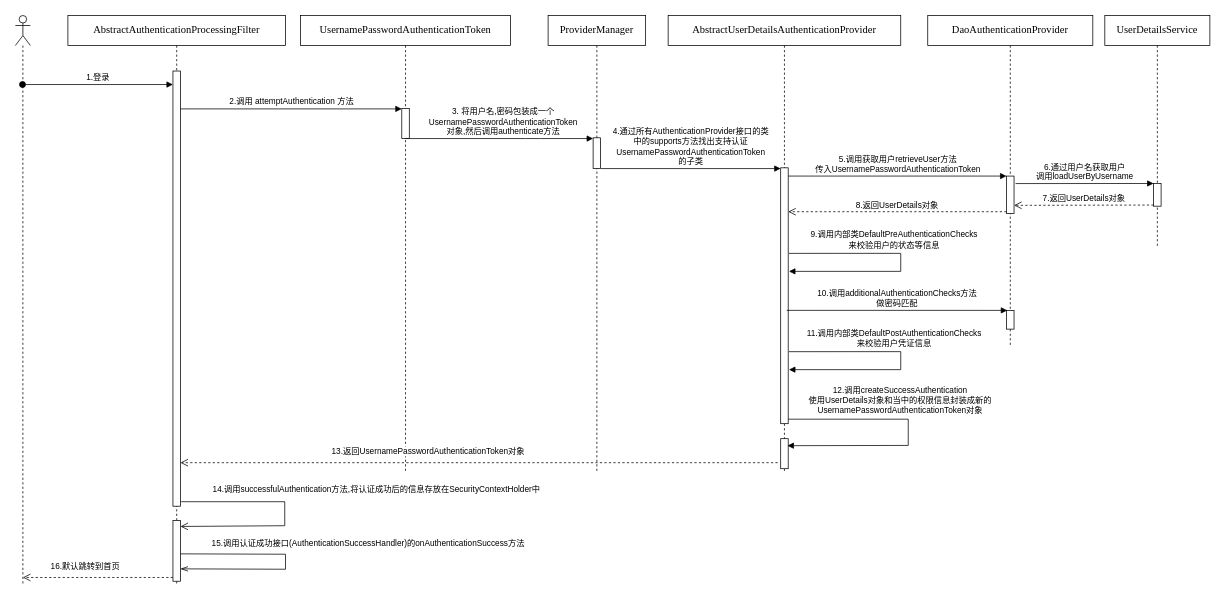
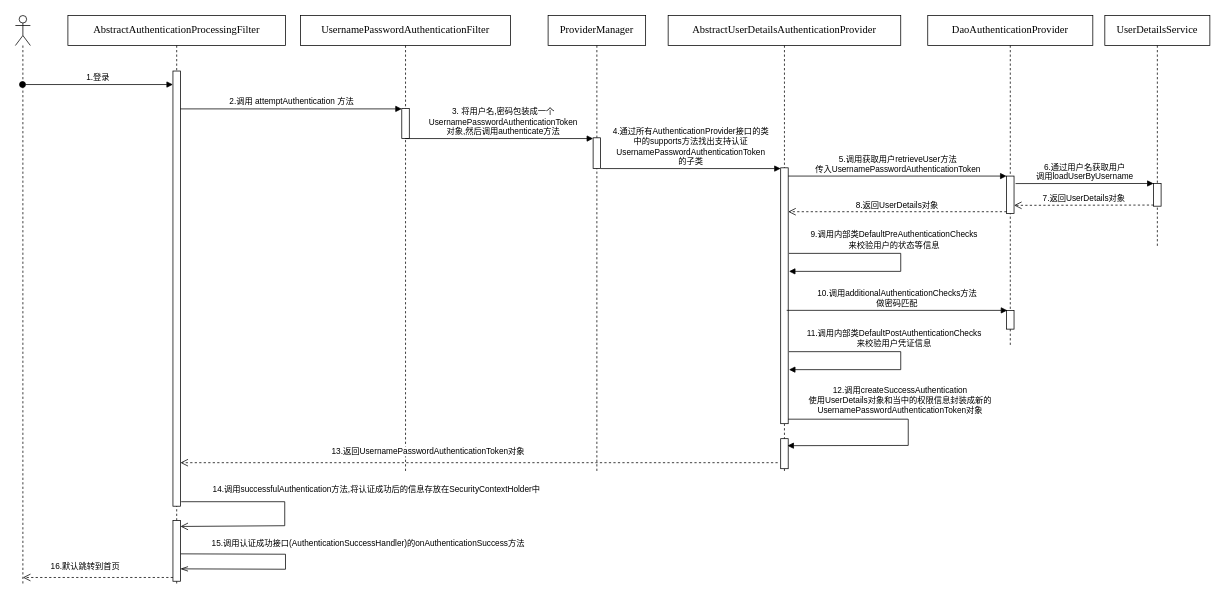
(405, 30) -> (405, 30)
